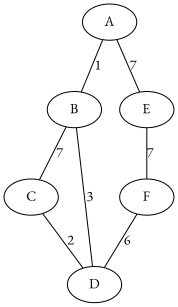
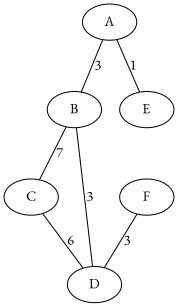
(98, 66) -> (98, 66)
(133, 66) -> (133, 66)
(147, 153) -> none
(71, 241) -> (71, 241)
(127, 241) -> (127, 241)
